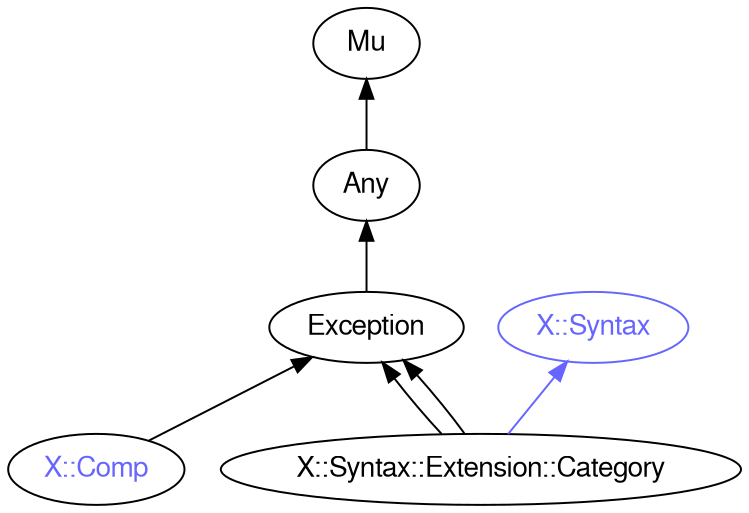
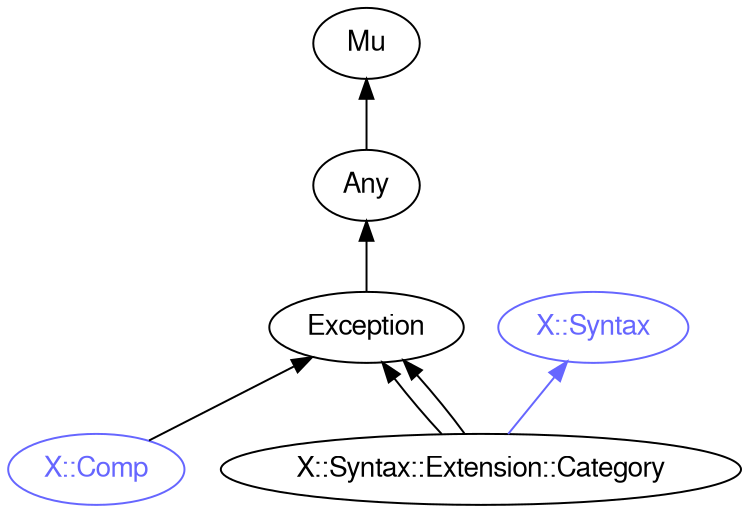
(96, 469) -> (96, 469)
